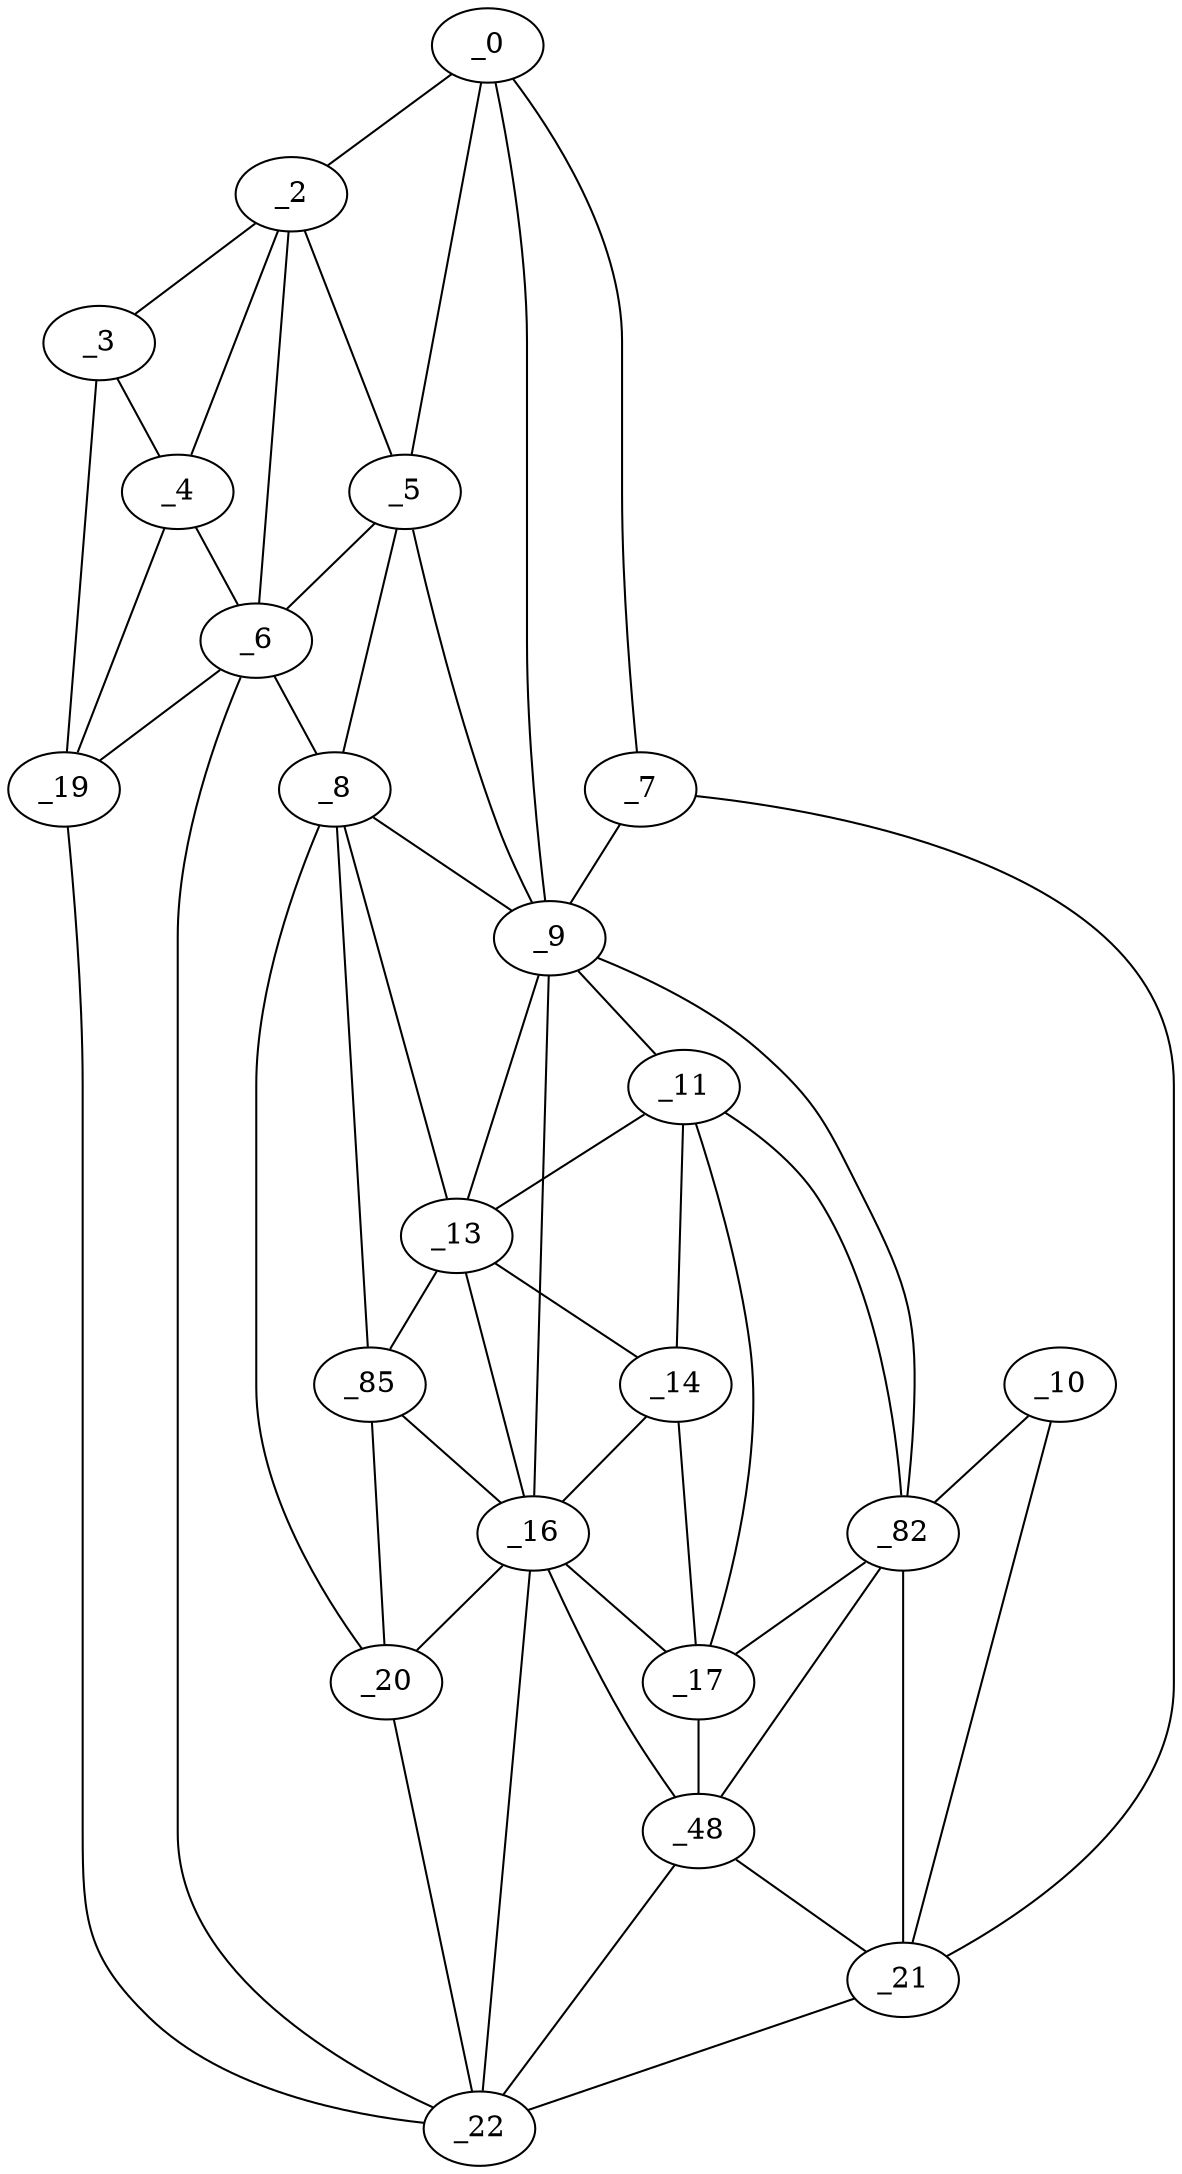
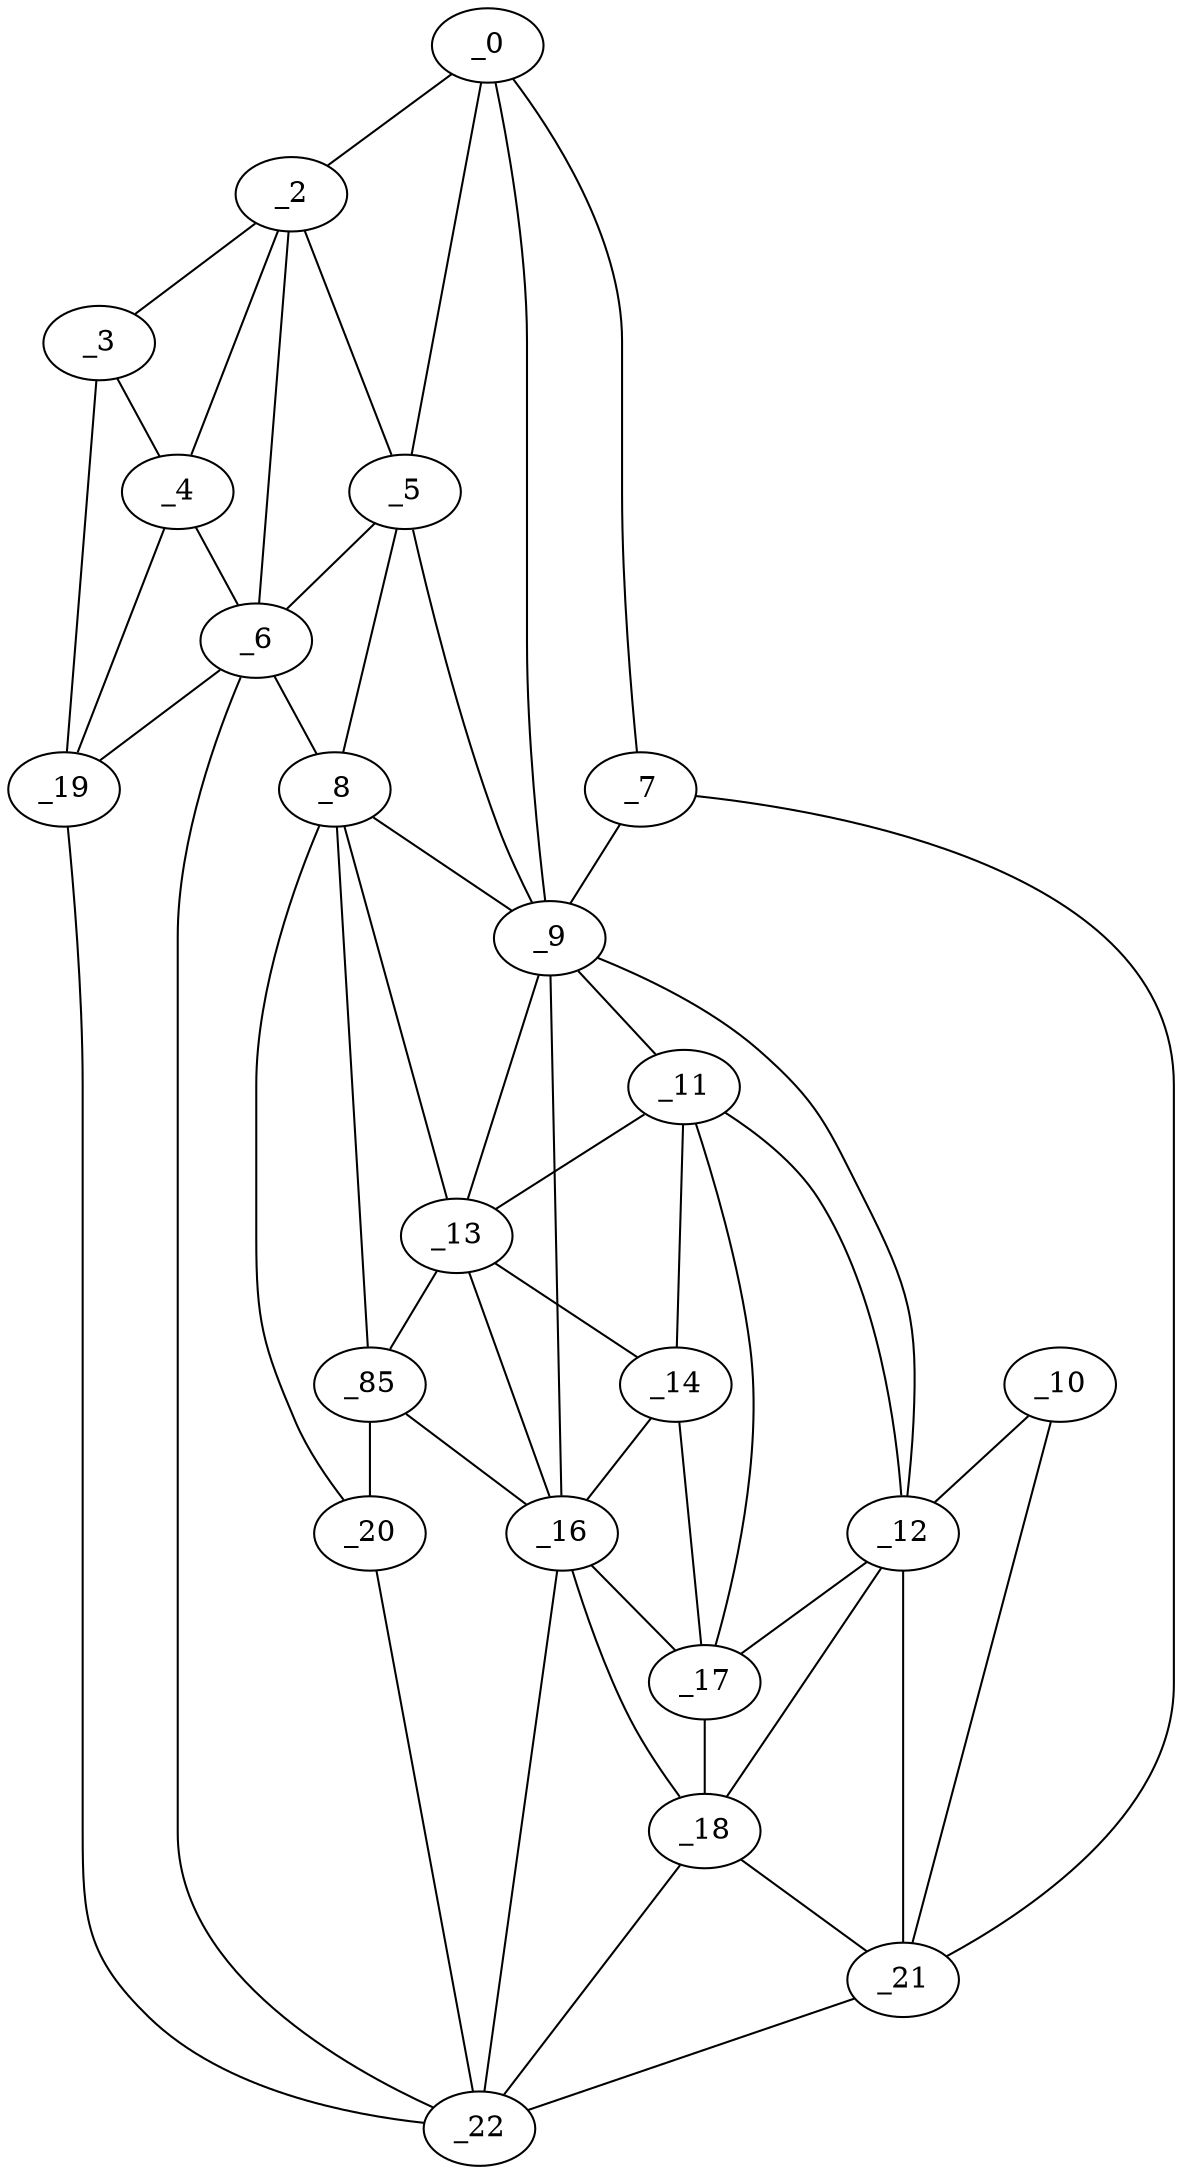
(903, 1533) -> (903, 1533)
(460, 1608) -> none
(699, 1831) -> (705, 1831)
